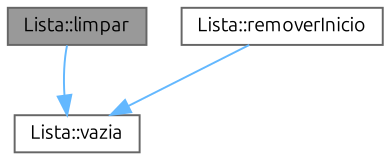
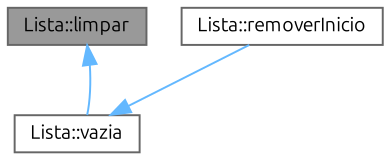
(64, 70) -> (90, 90)
